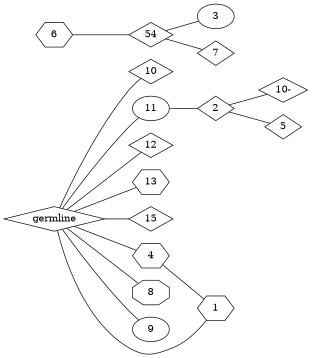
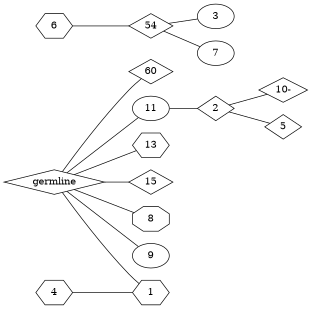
(216, 53) -> (216, 53)
(151, 72) -> (151, 72)
(151, 145) -> none
(105, 238) -> none
